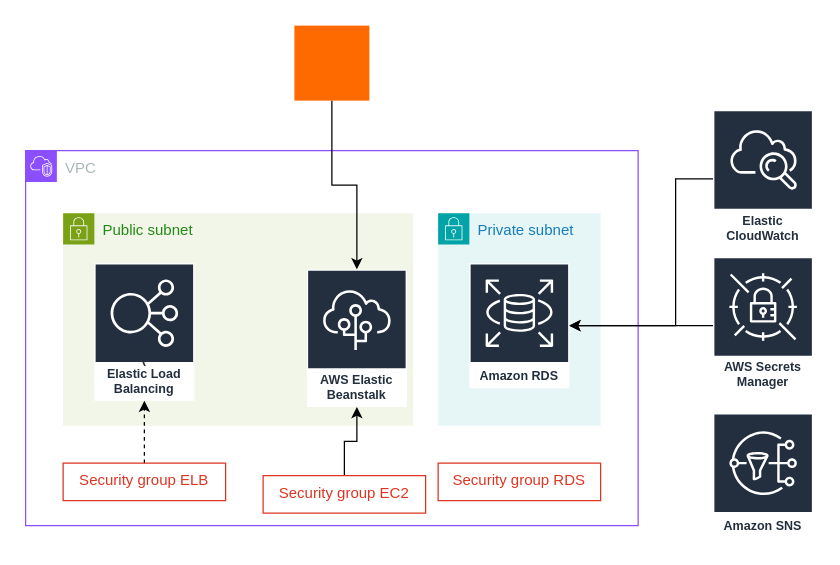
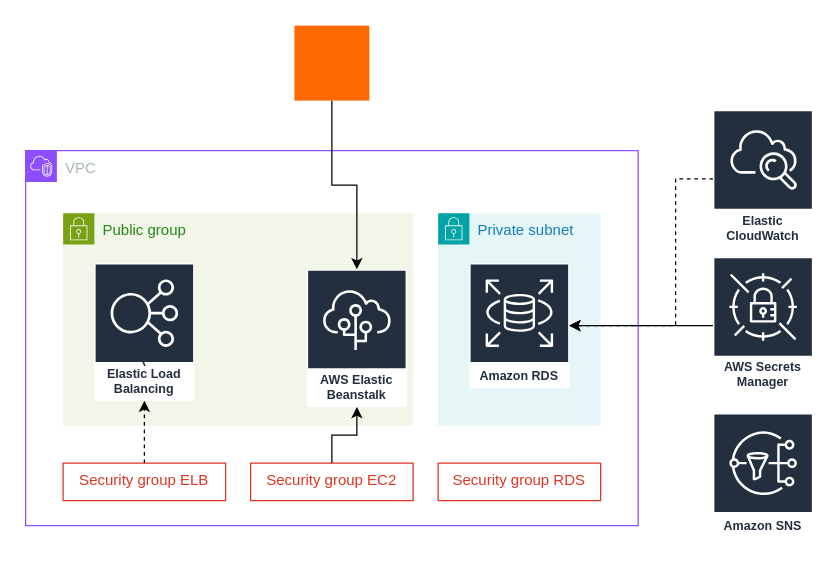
(152, 231) -> (148, 231)
(676, 233) -> (676, 233)
(344, 494) -> (332, 482)
